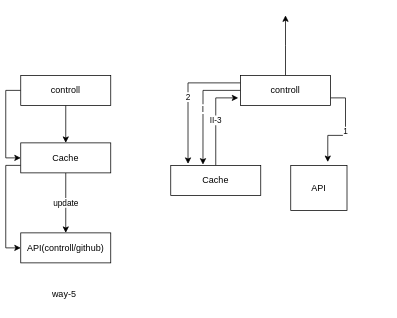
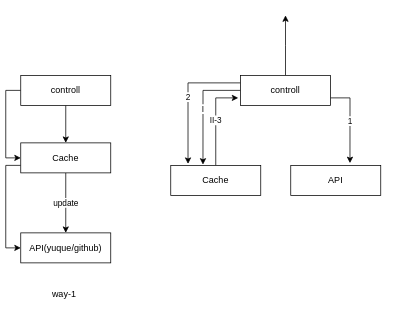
(319, 188) -> (336, 180)
(66, 248) -> (66, 248)
(65, 295) -> (65, 295)
